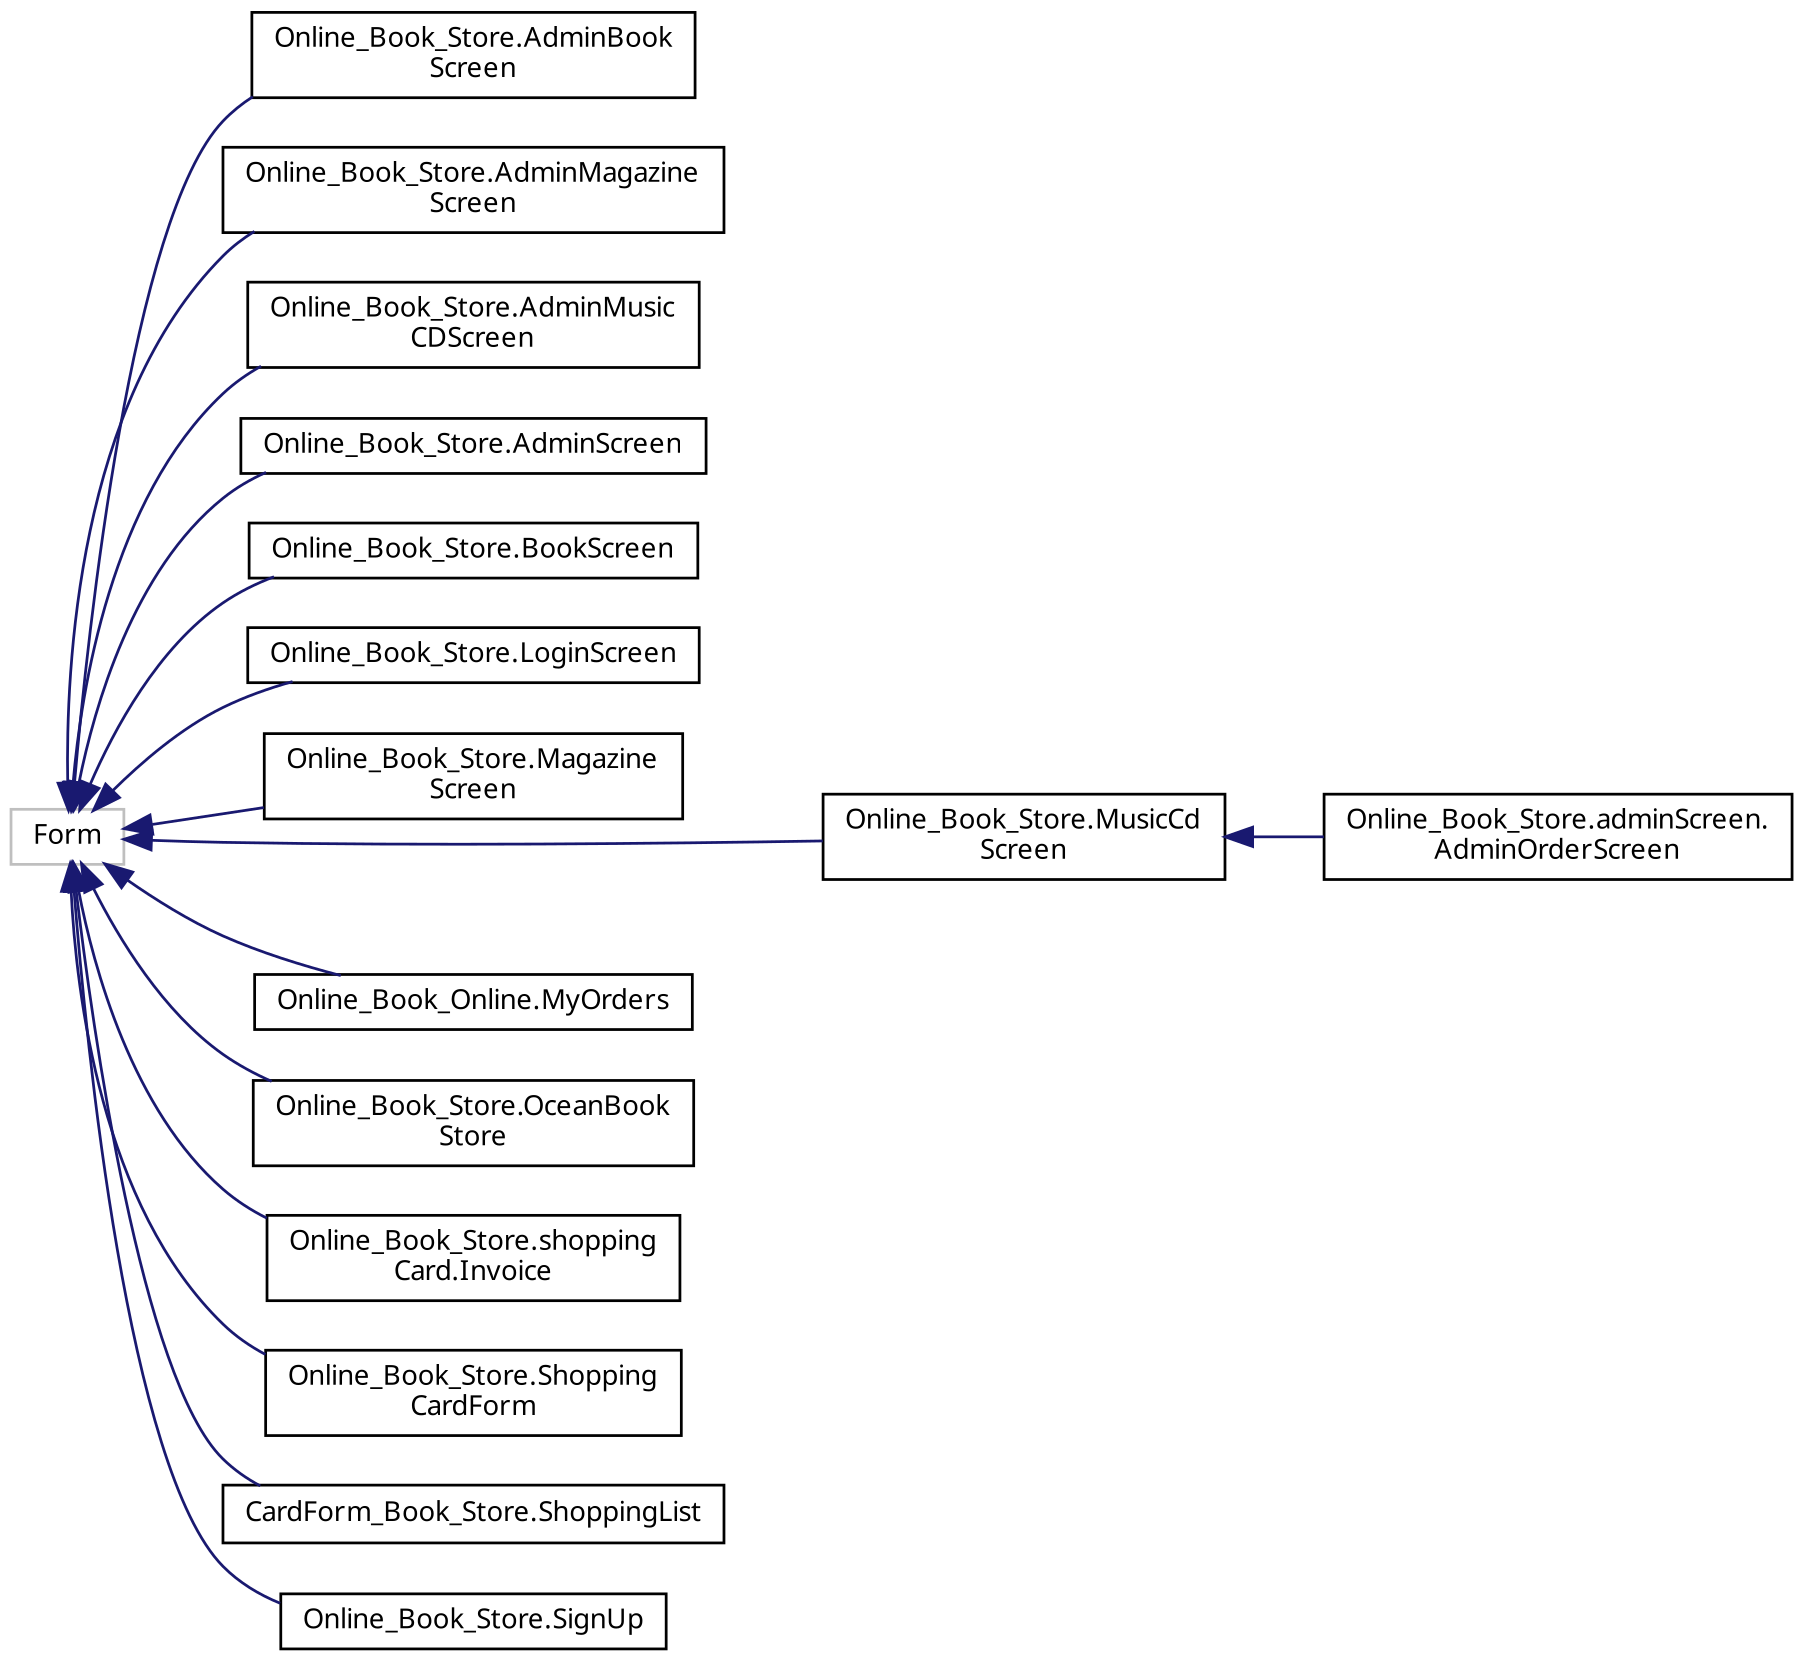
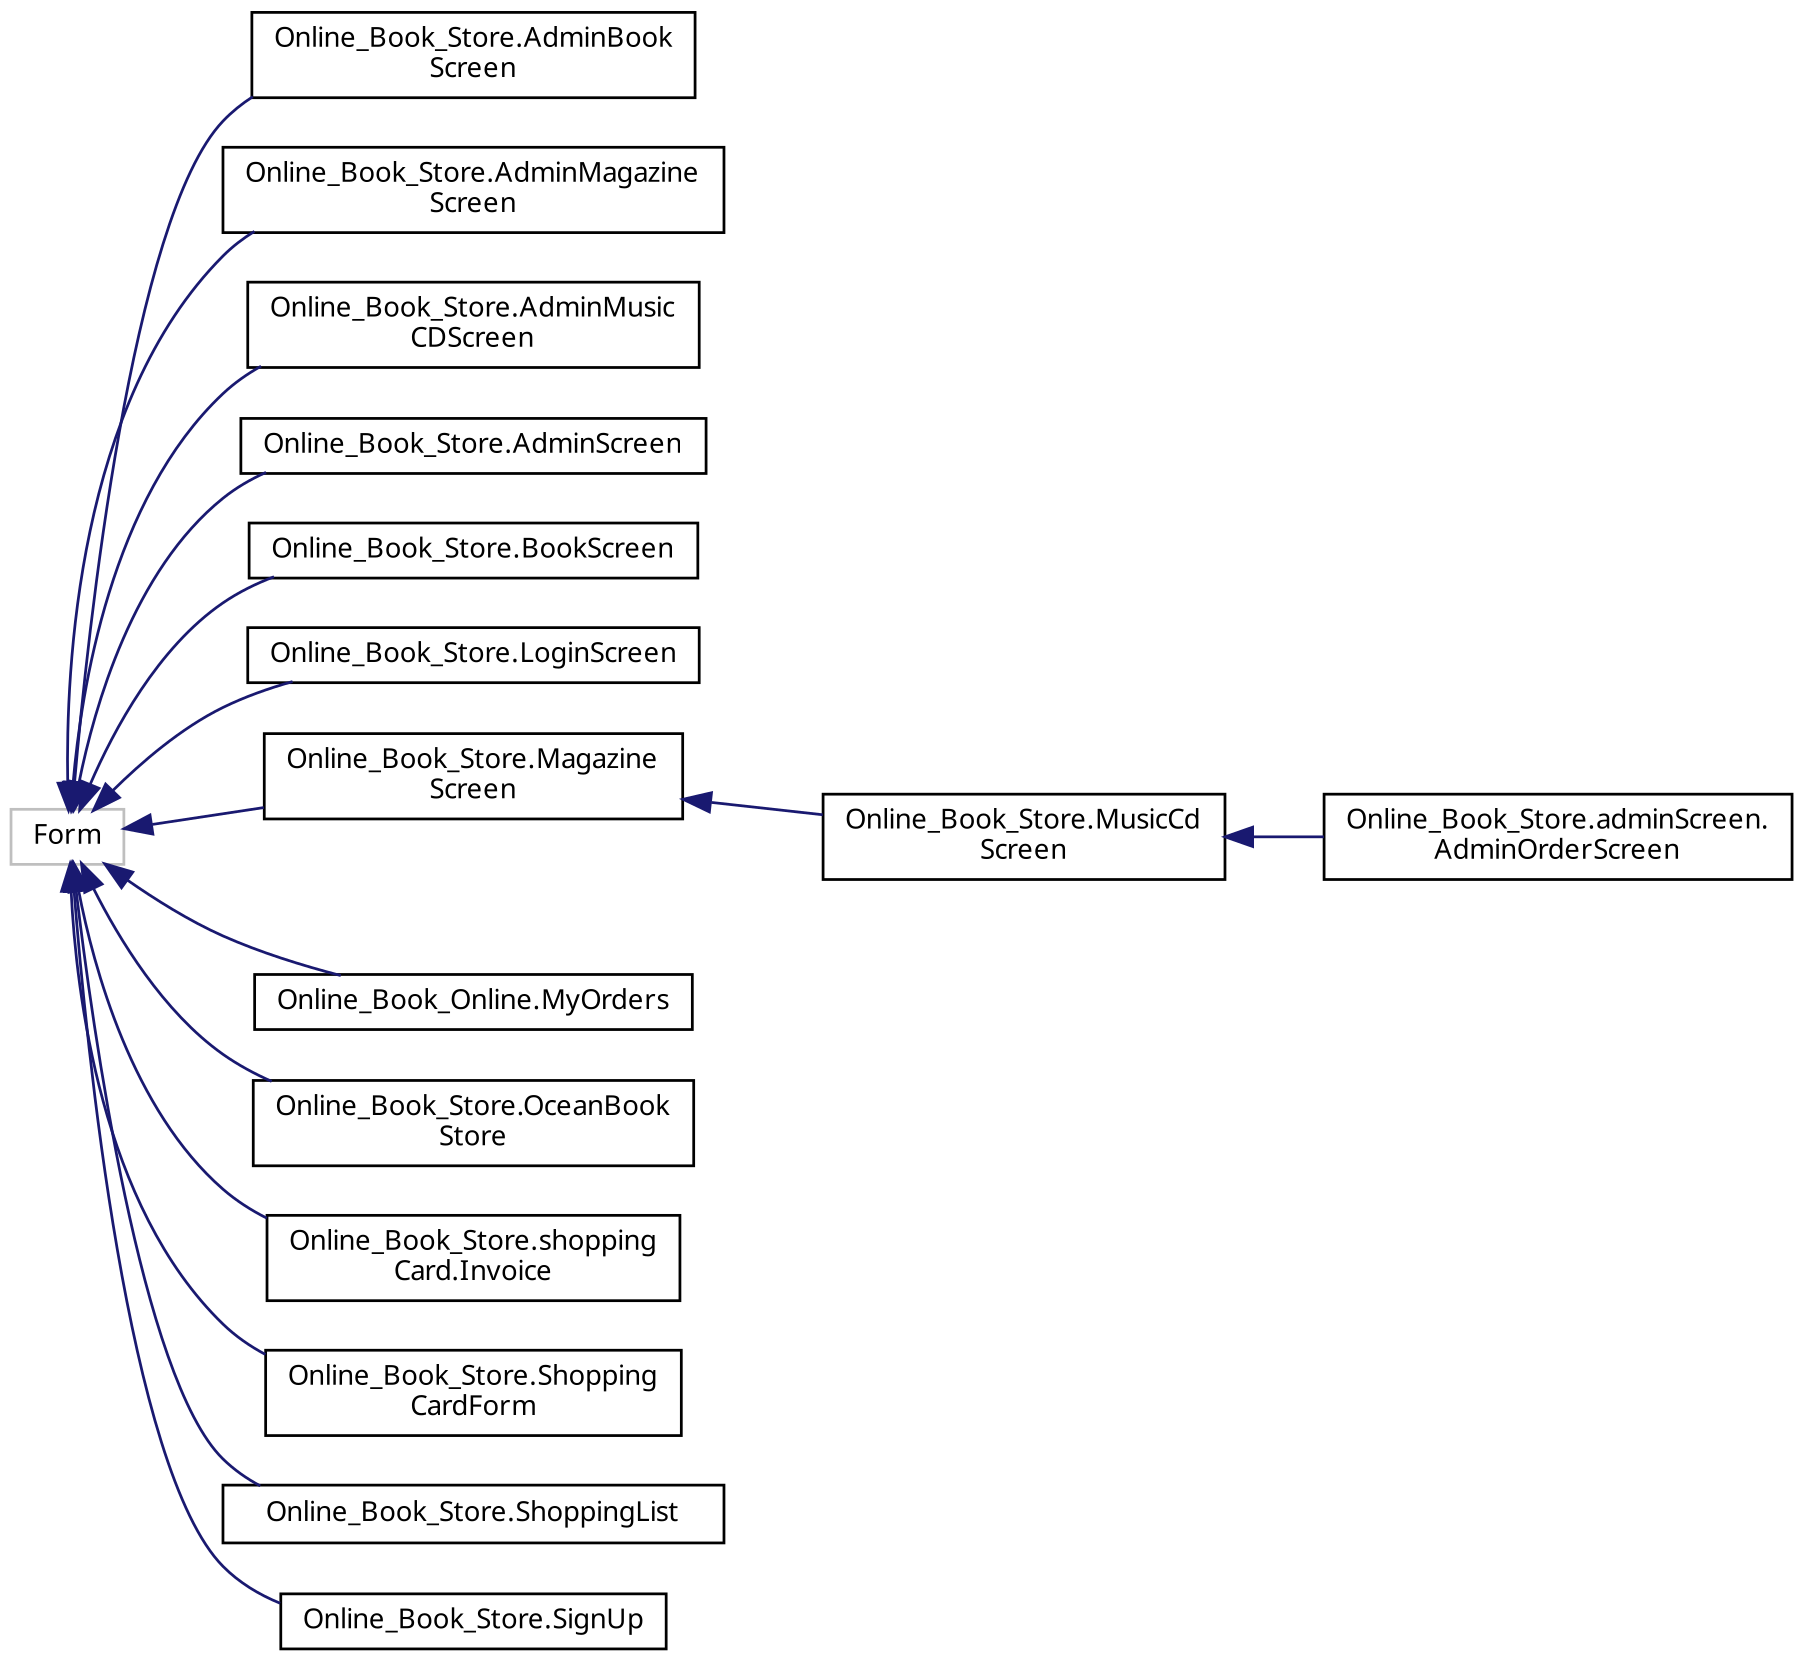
(487, 844) -> (767, 809)
(473, 1514) -> (473, 1514)
